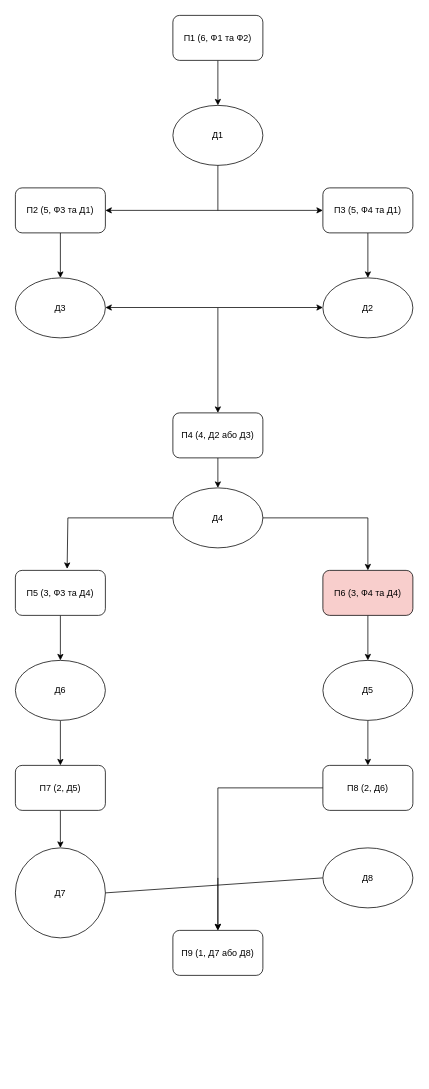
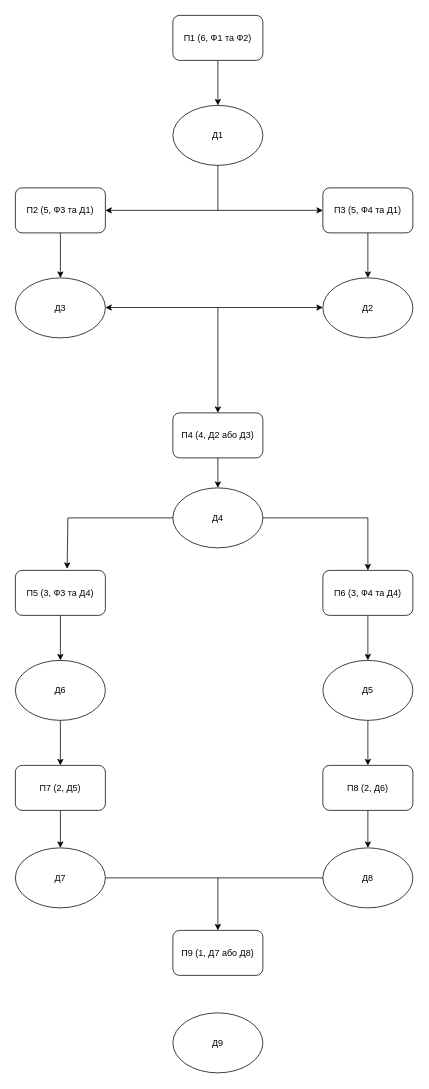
(368, 593) -> (368, 593)
(227, 788) -> (368, 841)
(60, 893) -> (60, 878)
none -> (218, 1043)
